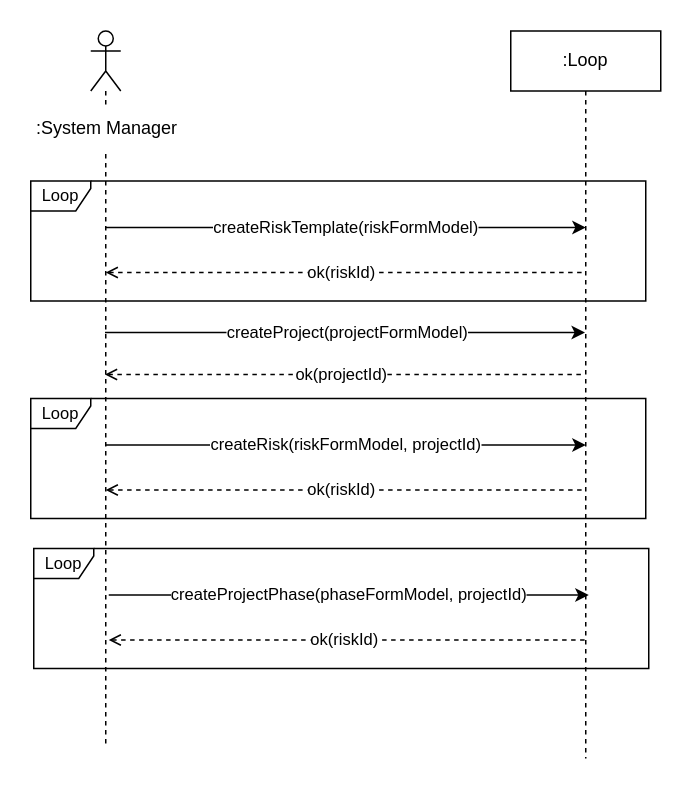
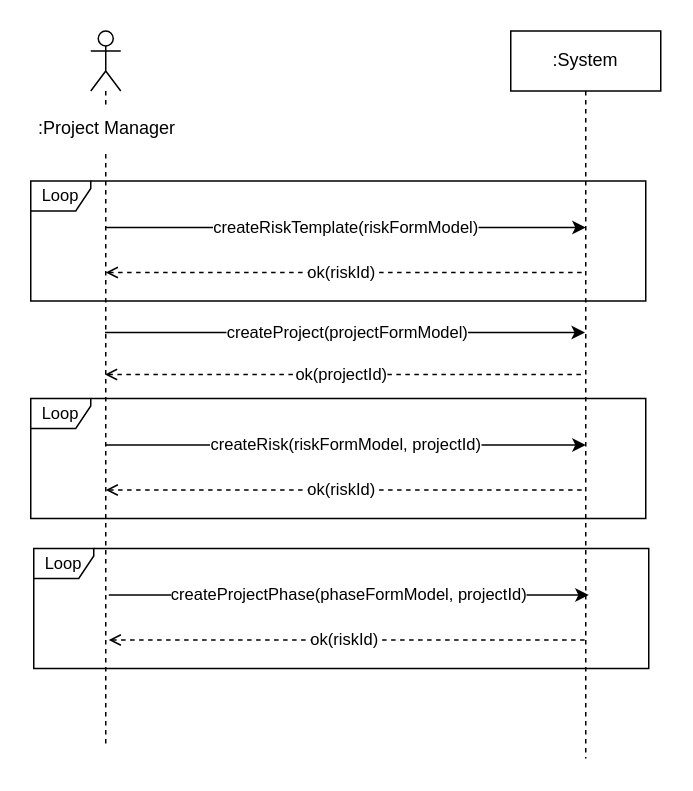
(586, 61) -> (586, 61)
(107, 128) -> (107, 128)
